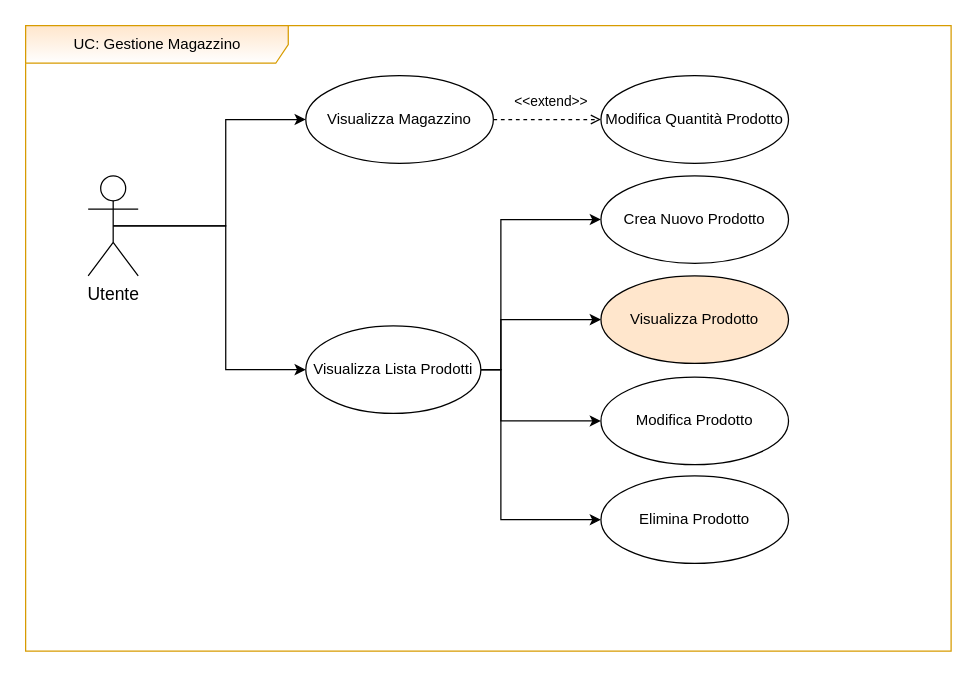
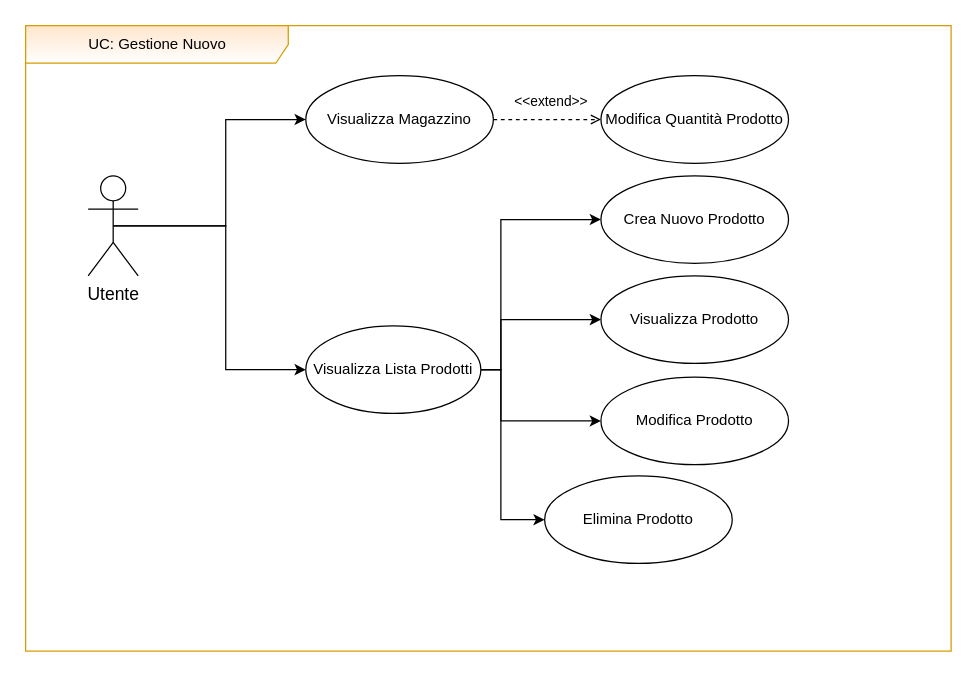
(158, 44) -> (158, 44)
(694, 319) -> (694, 319)
(694, 519) -> (638, 519)
